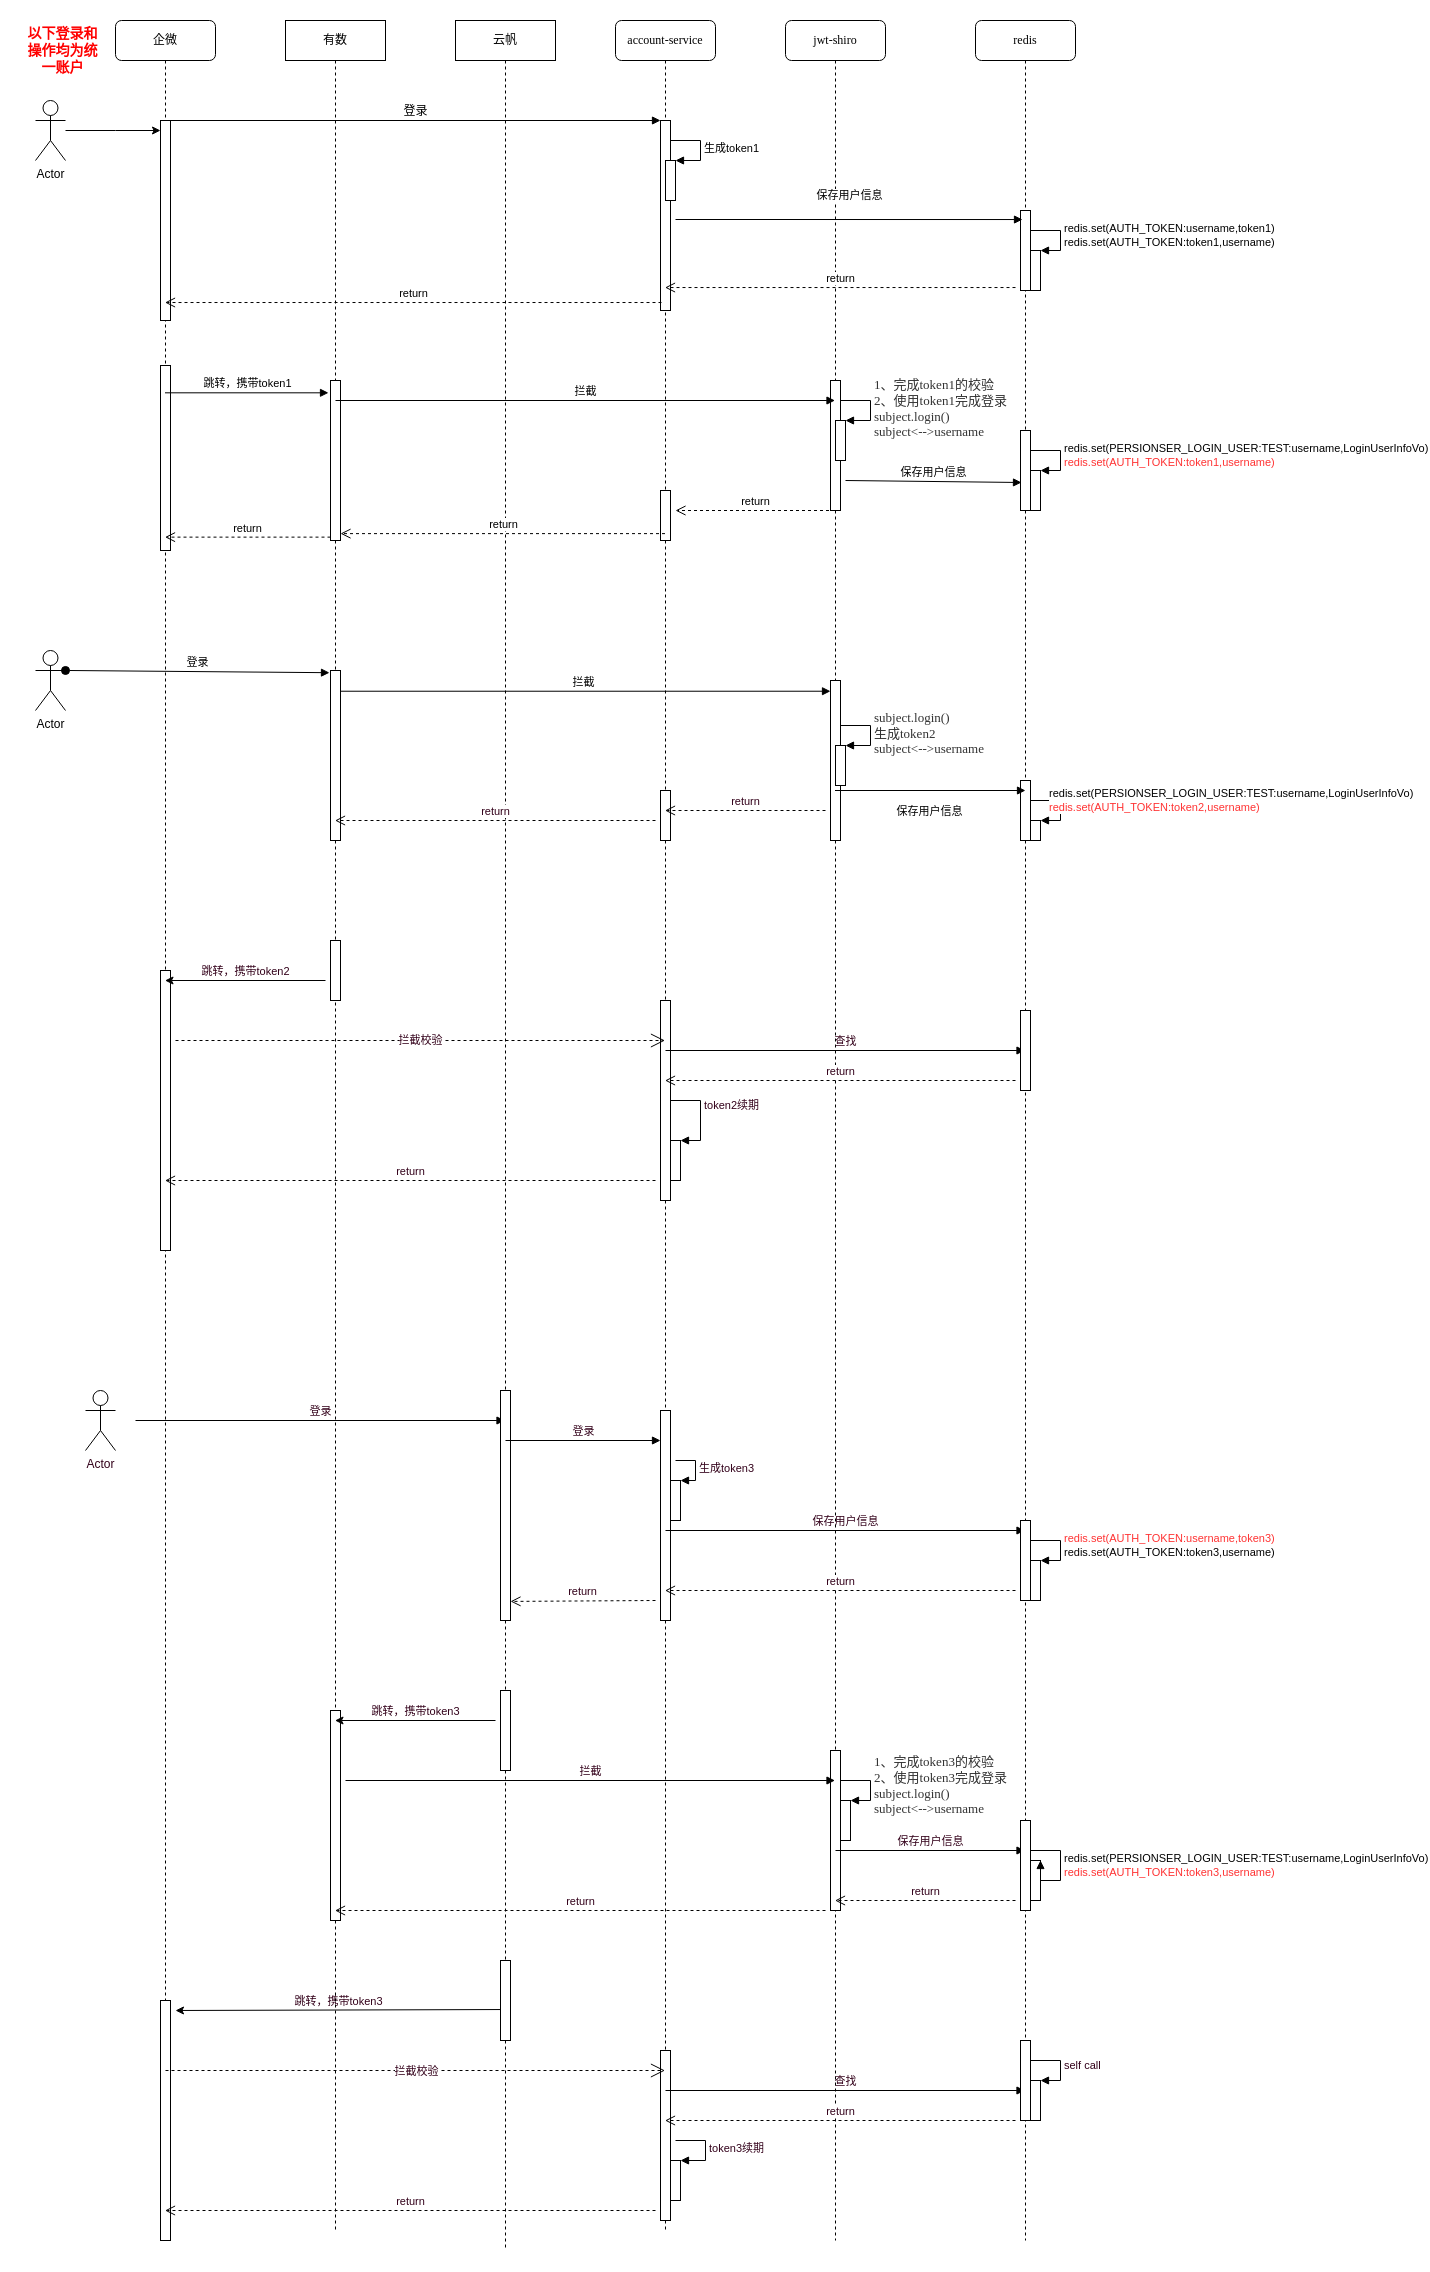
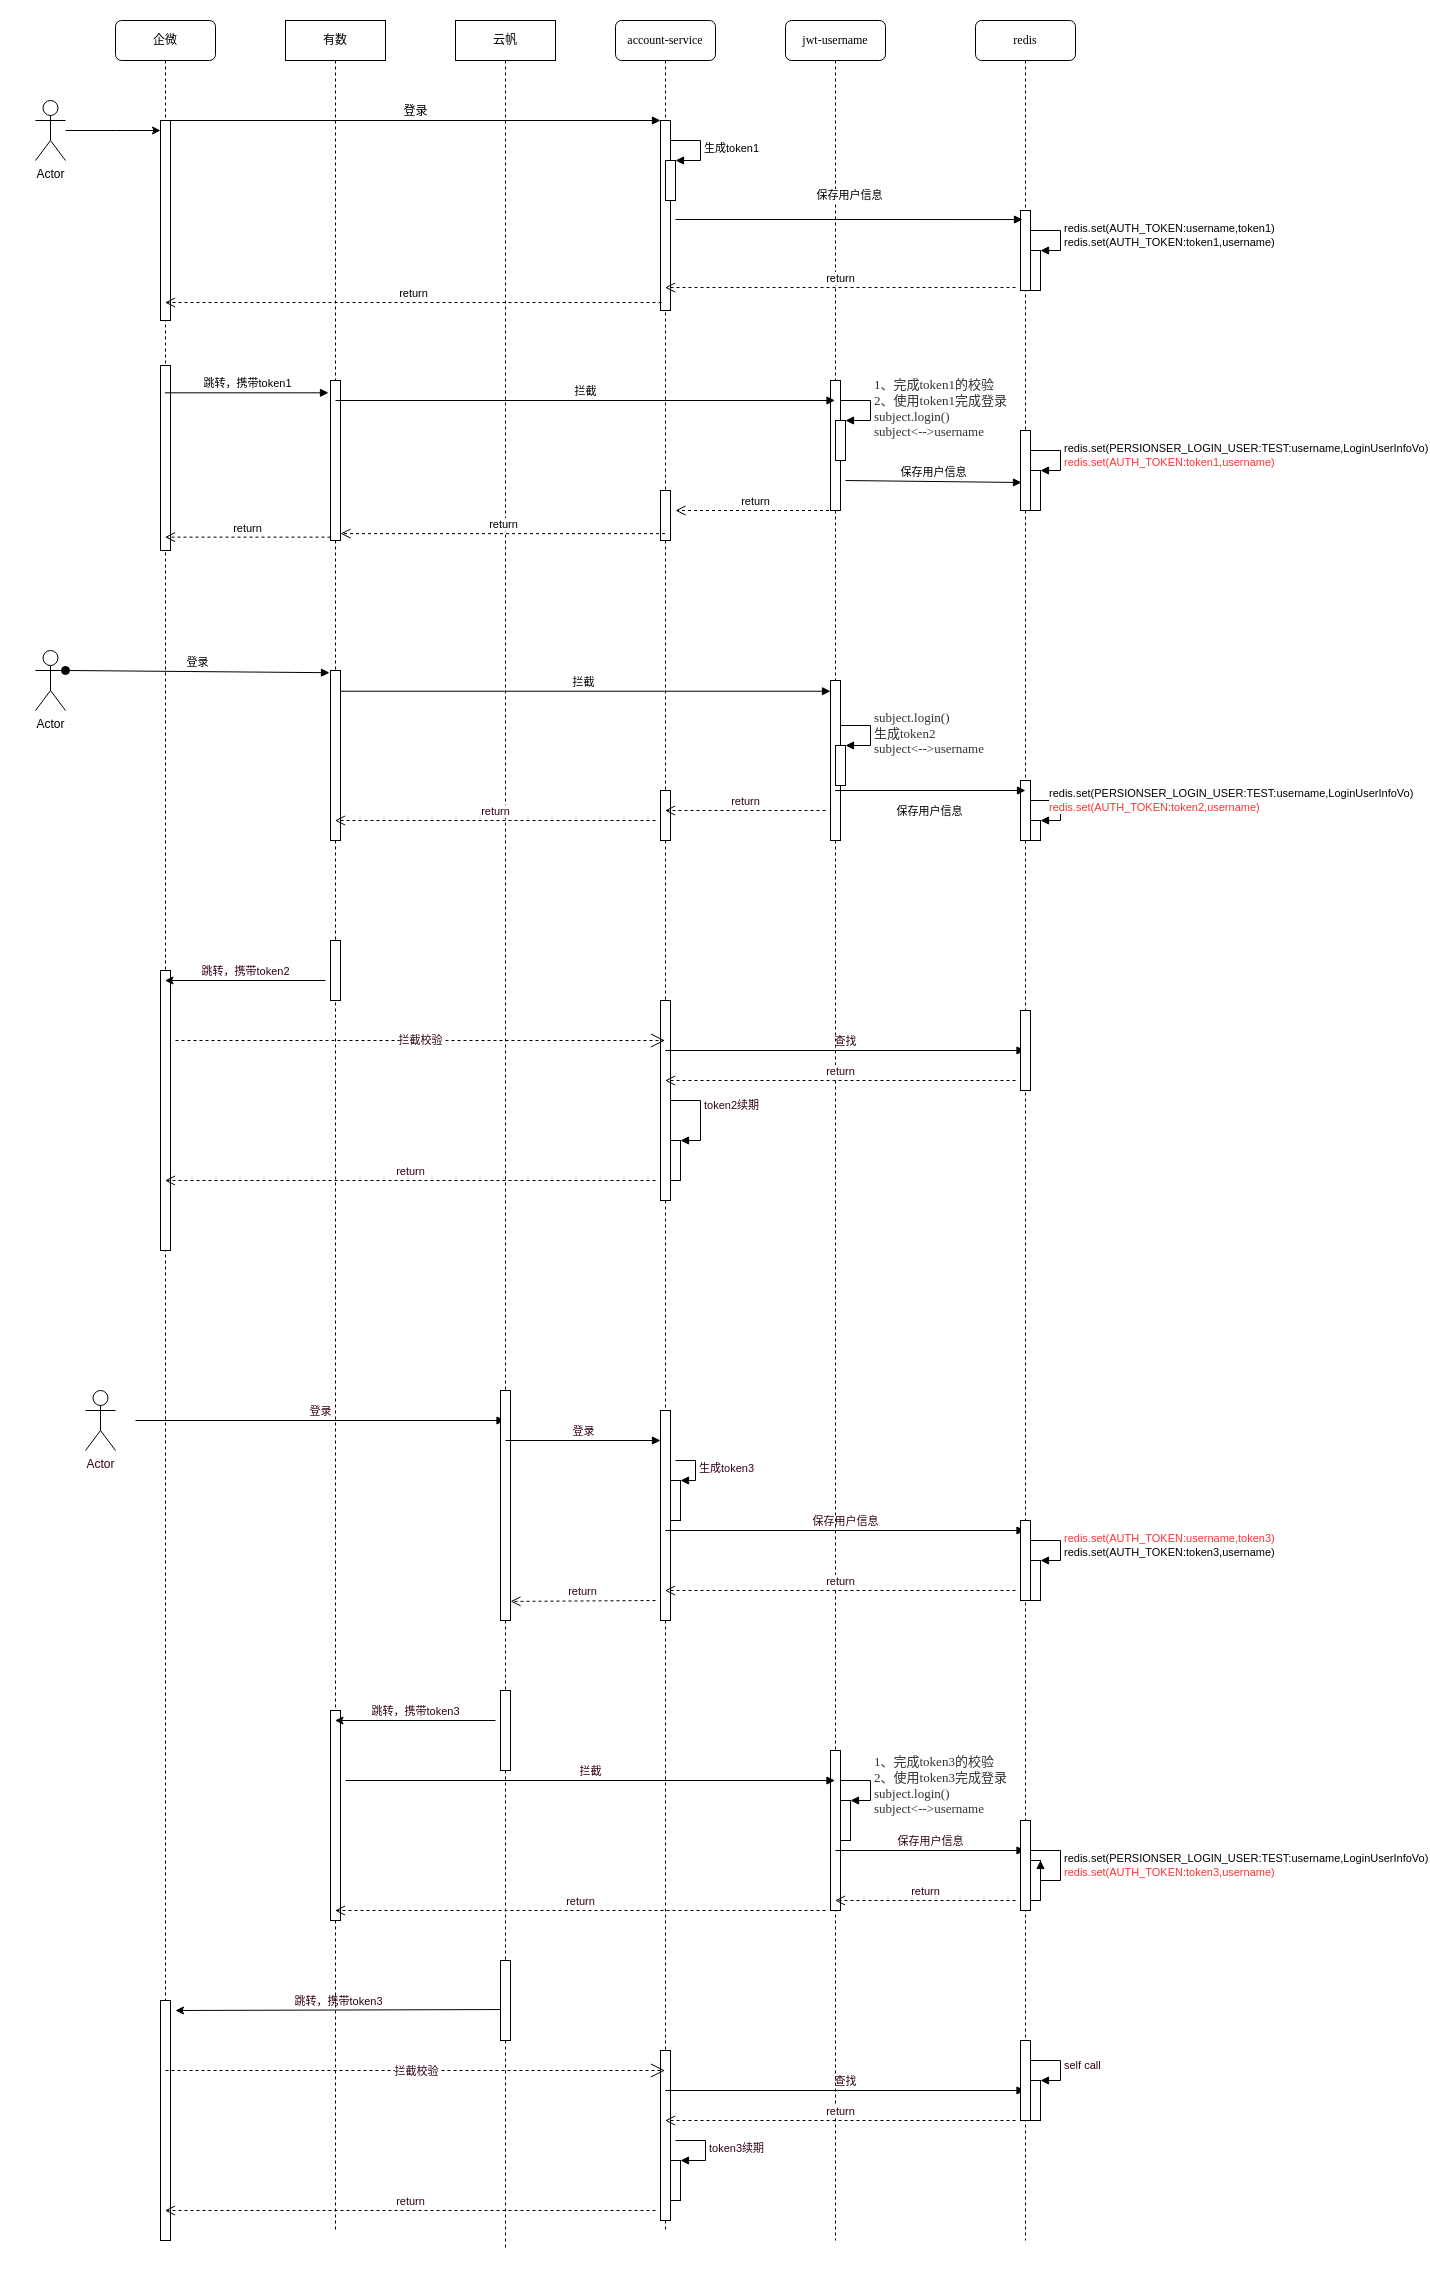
(836, 41) -> (836, 41)
(63, 51) -> none
